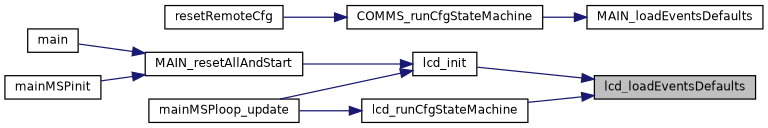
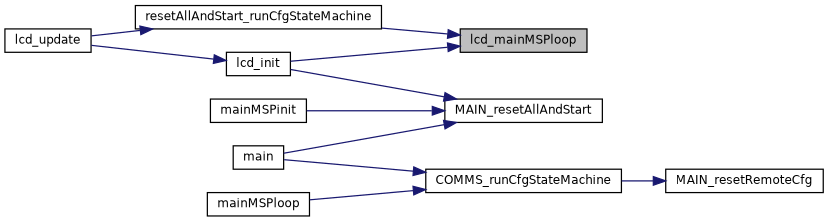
(224, 17) -> (258, 204)
(675, 17) -> (744, 181)
(352, 64) -> (367, 83)
(675, 87) -> (524, 41)
(224, 111) -> (48, 41)
(445, 111) -> (258, 17)
none -> (349, 165)
